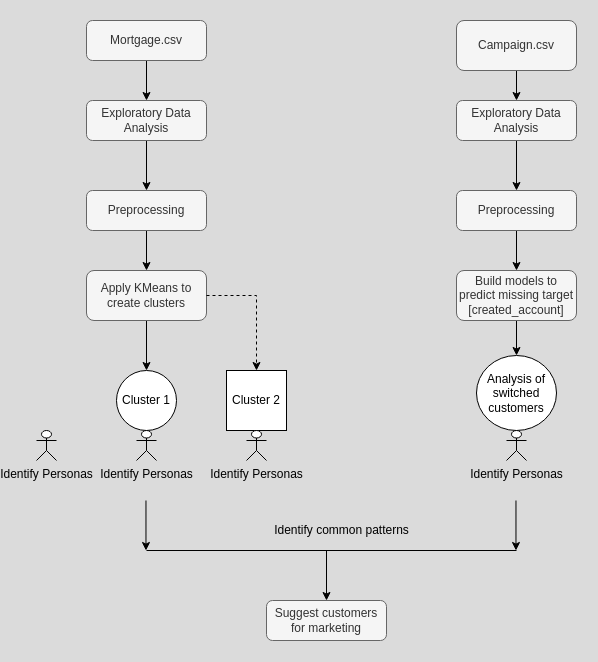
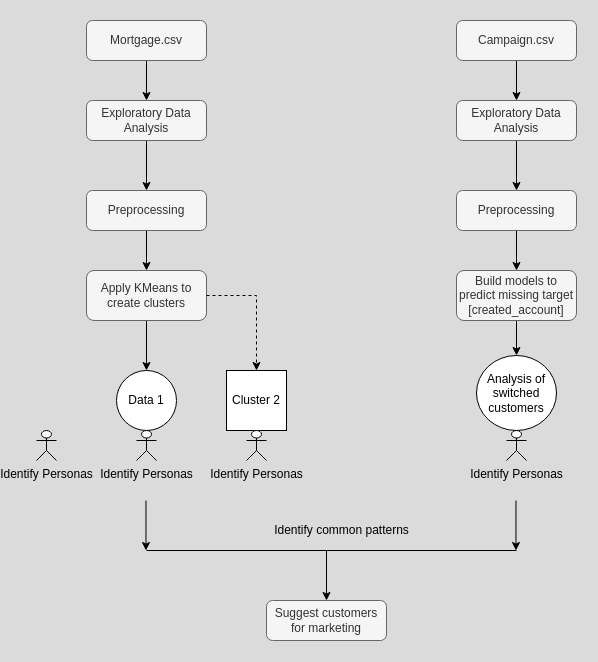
(517, 46) -> (517, 41)
(147, 401) -> (147, 401)
